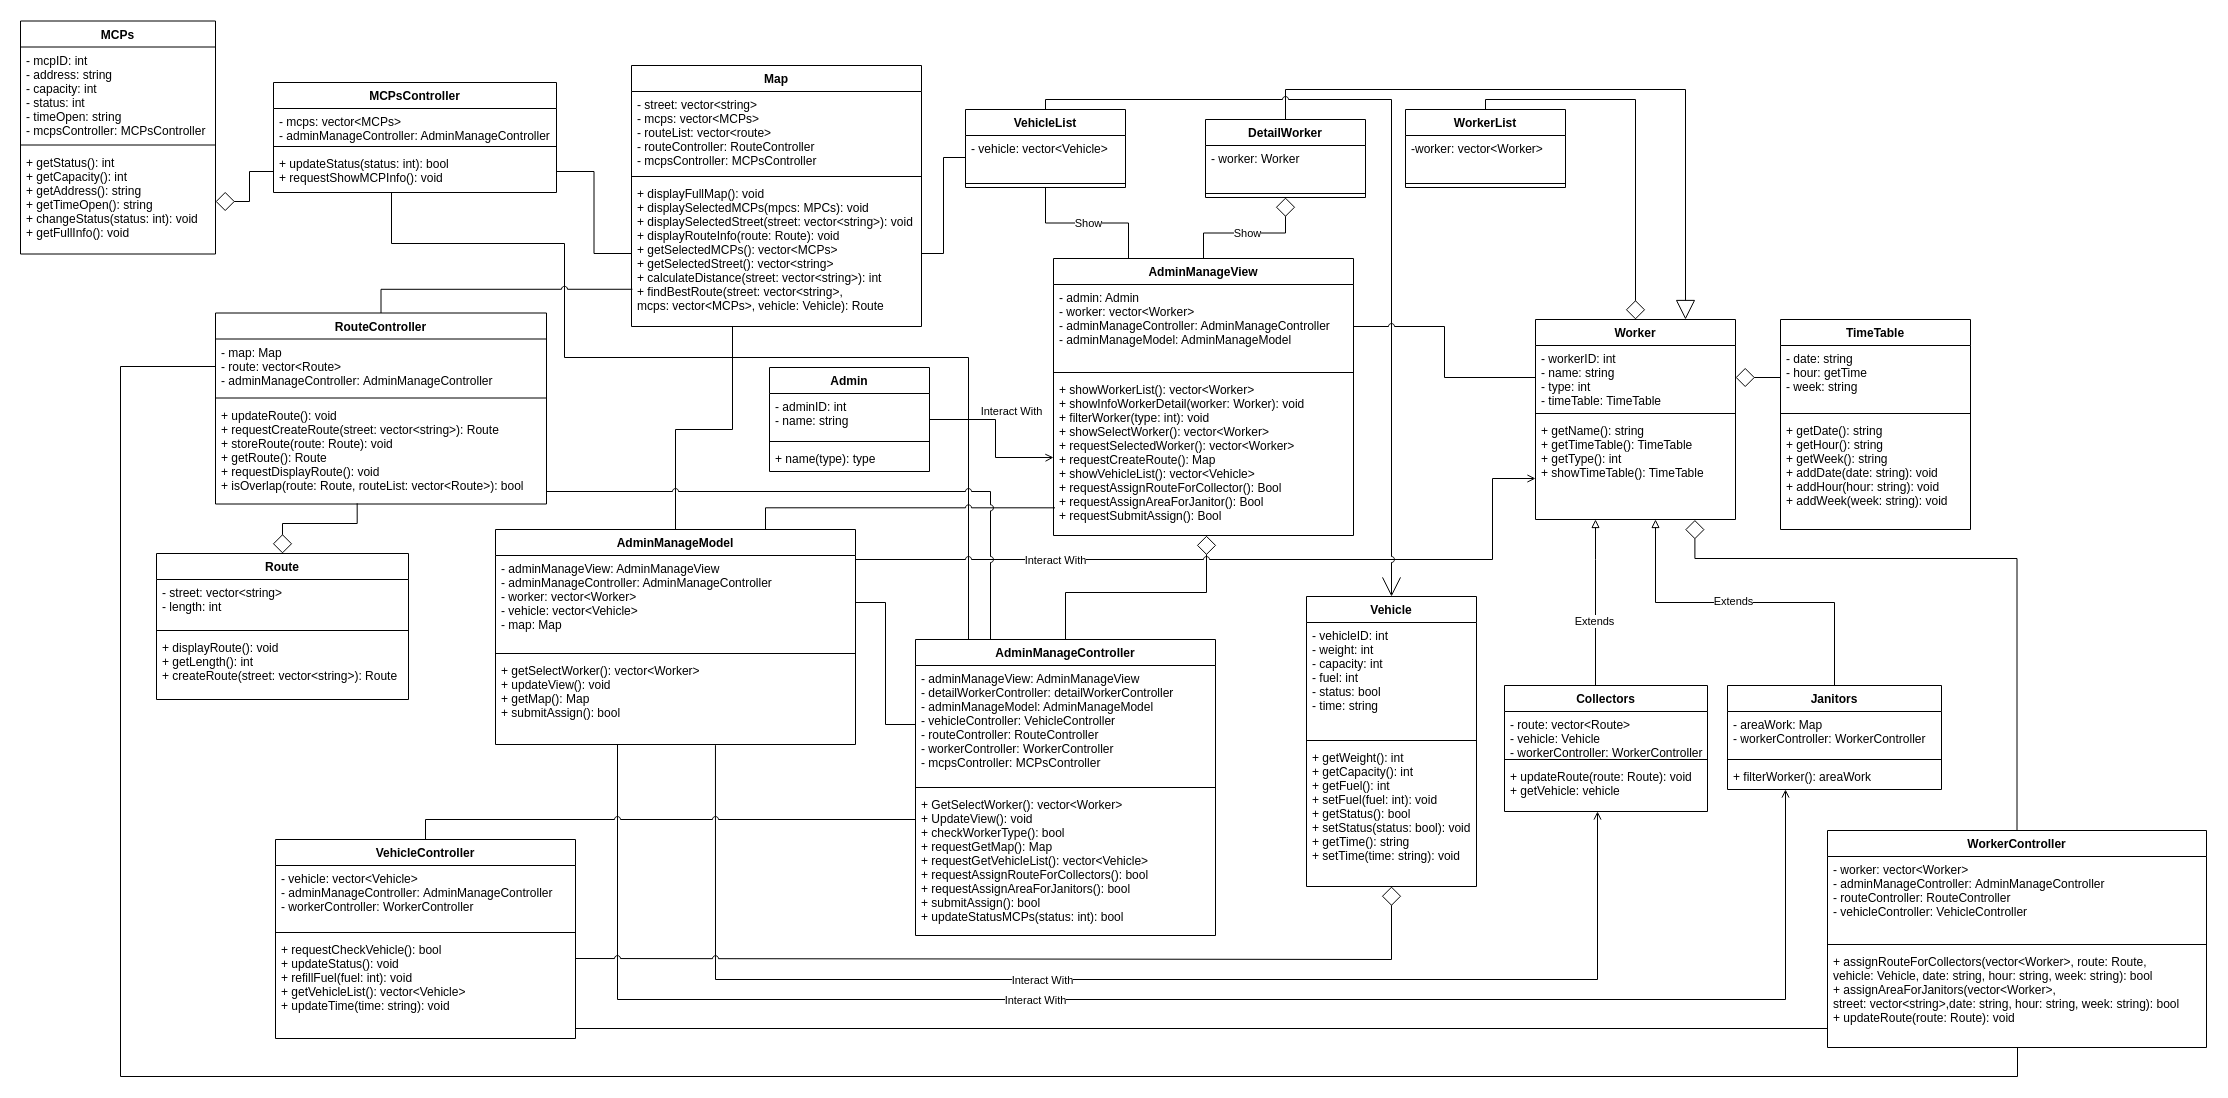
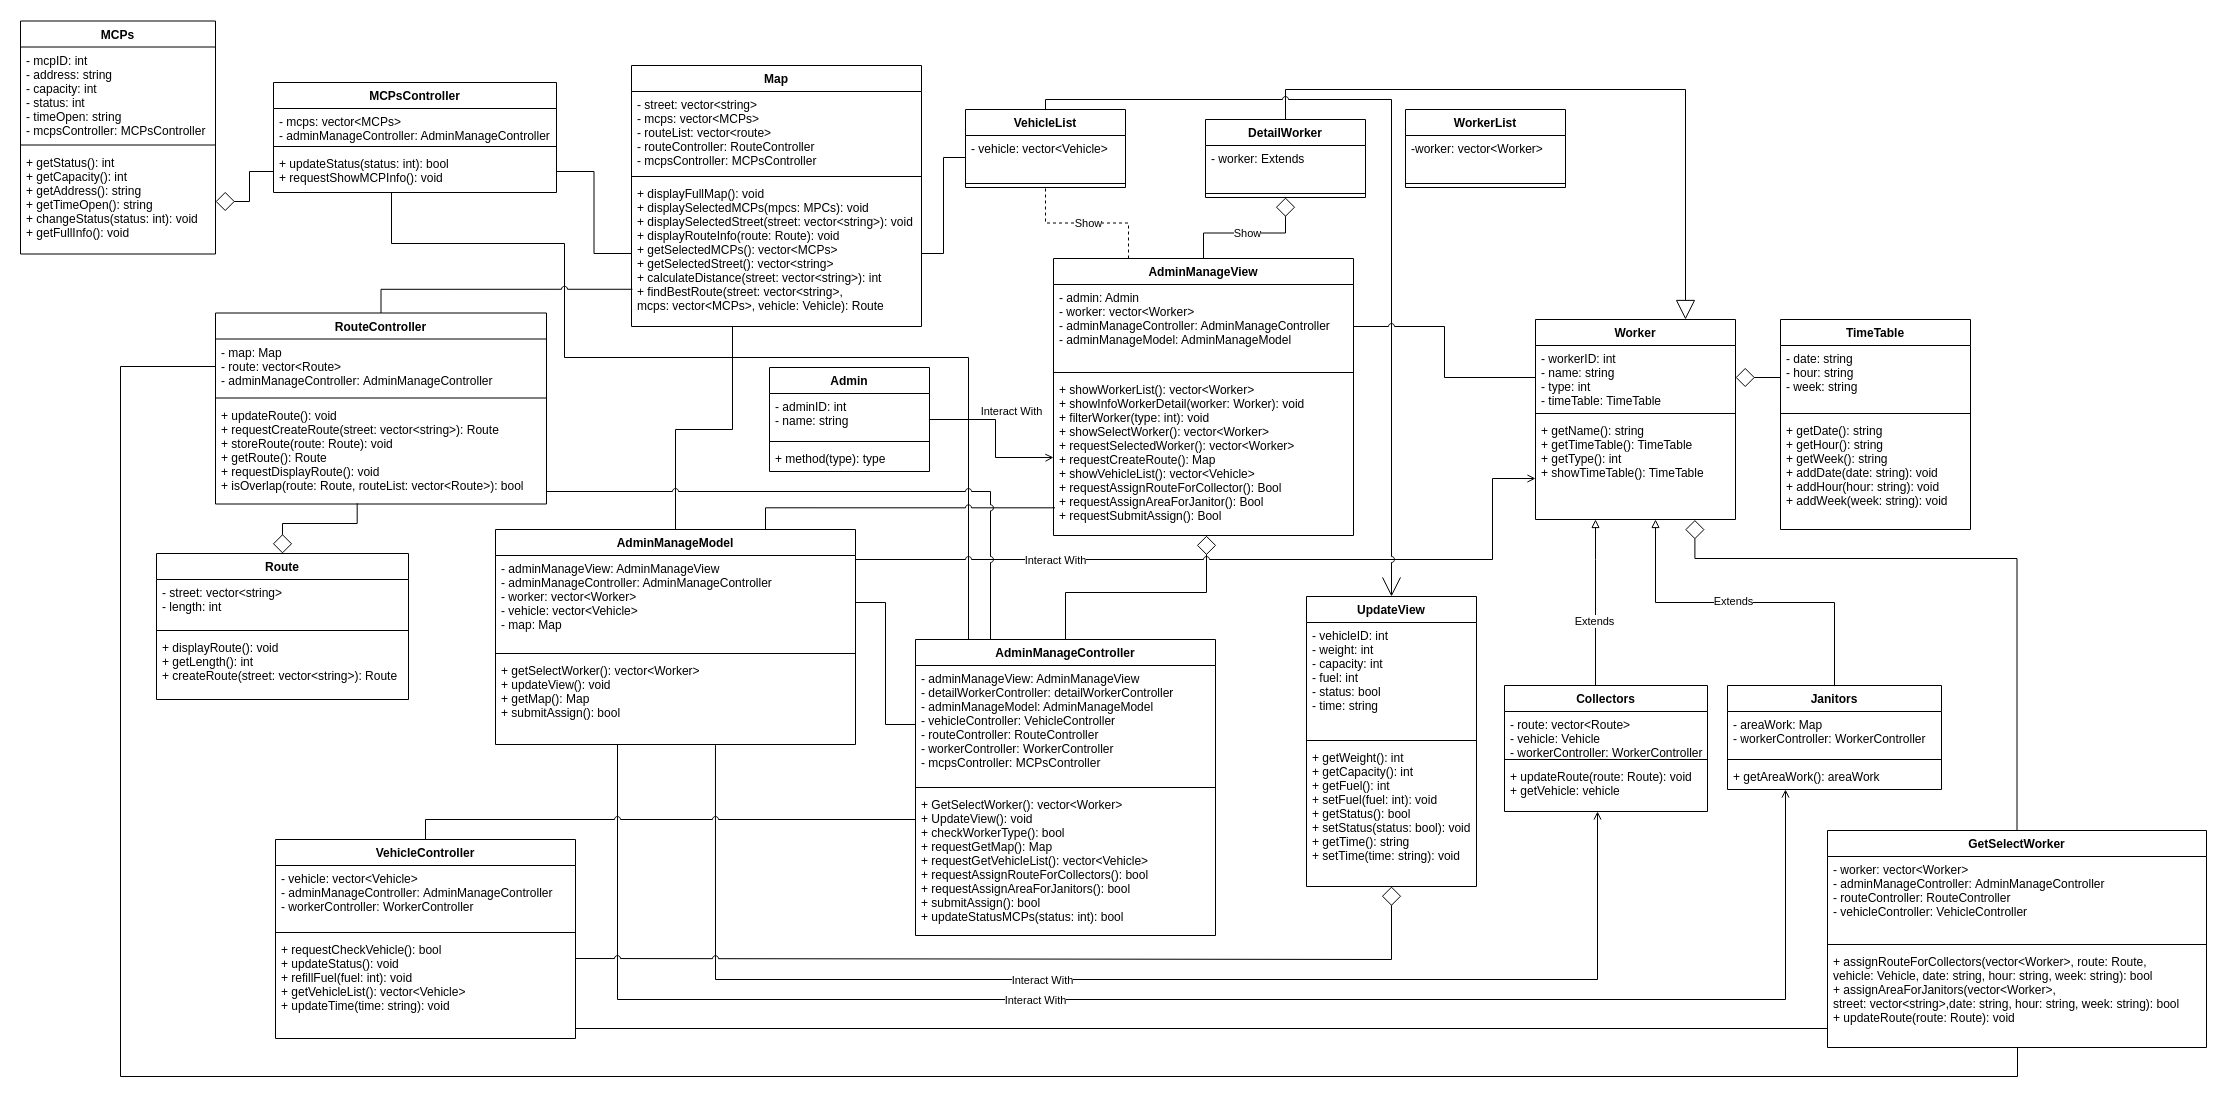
(1636, 120) -> none
(1260, 159) -> (1263, 159)
(1046, 222) -> (1046, 222)
(1827, 359) -> (1827, 359)
(831, 459) -> (838, 459)
(1391, 610) -> (1391, 610)
(1813, 777) -> (1812, 777)
(2017, 844) -> (2017, 844)
